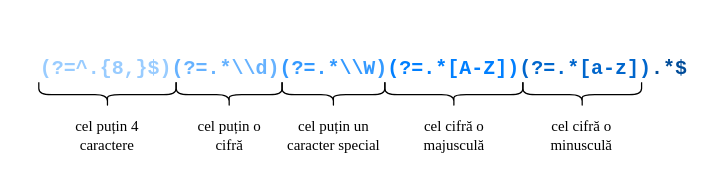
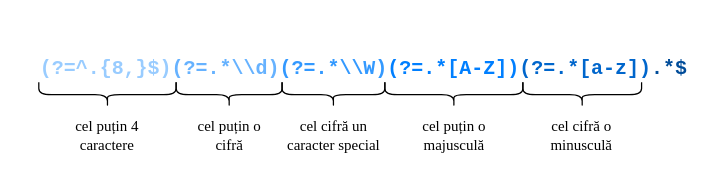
(334, 136) -> (334, 136)
(454, 136) -> (454, 136)
